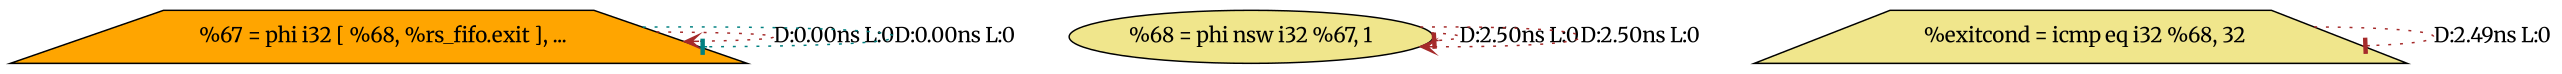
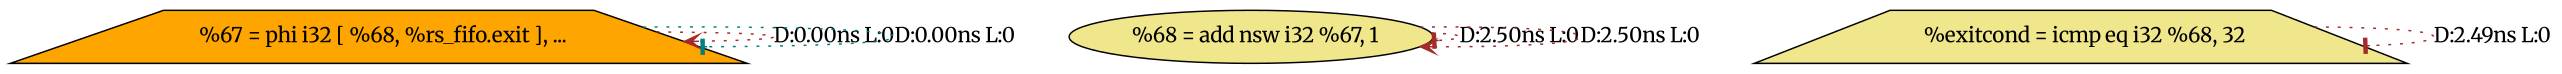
(1251, 37) -> (1251, 37)
